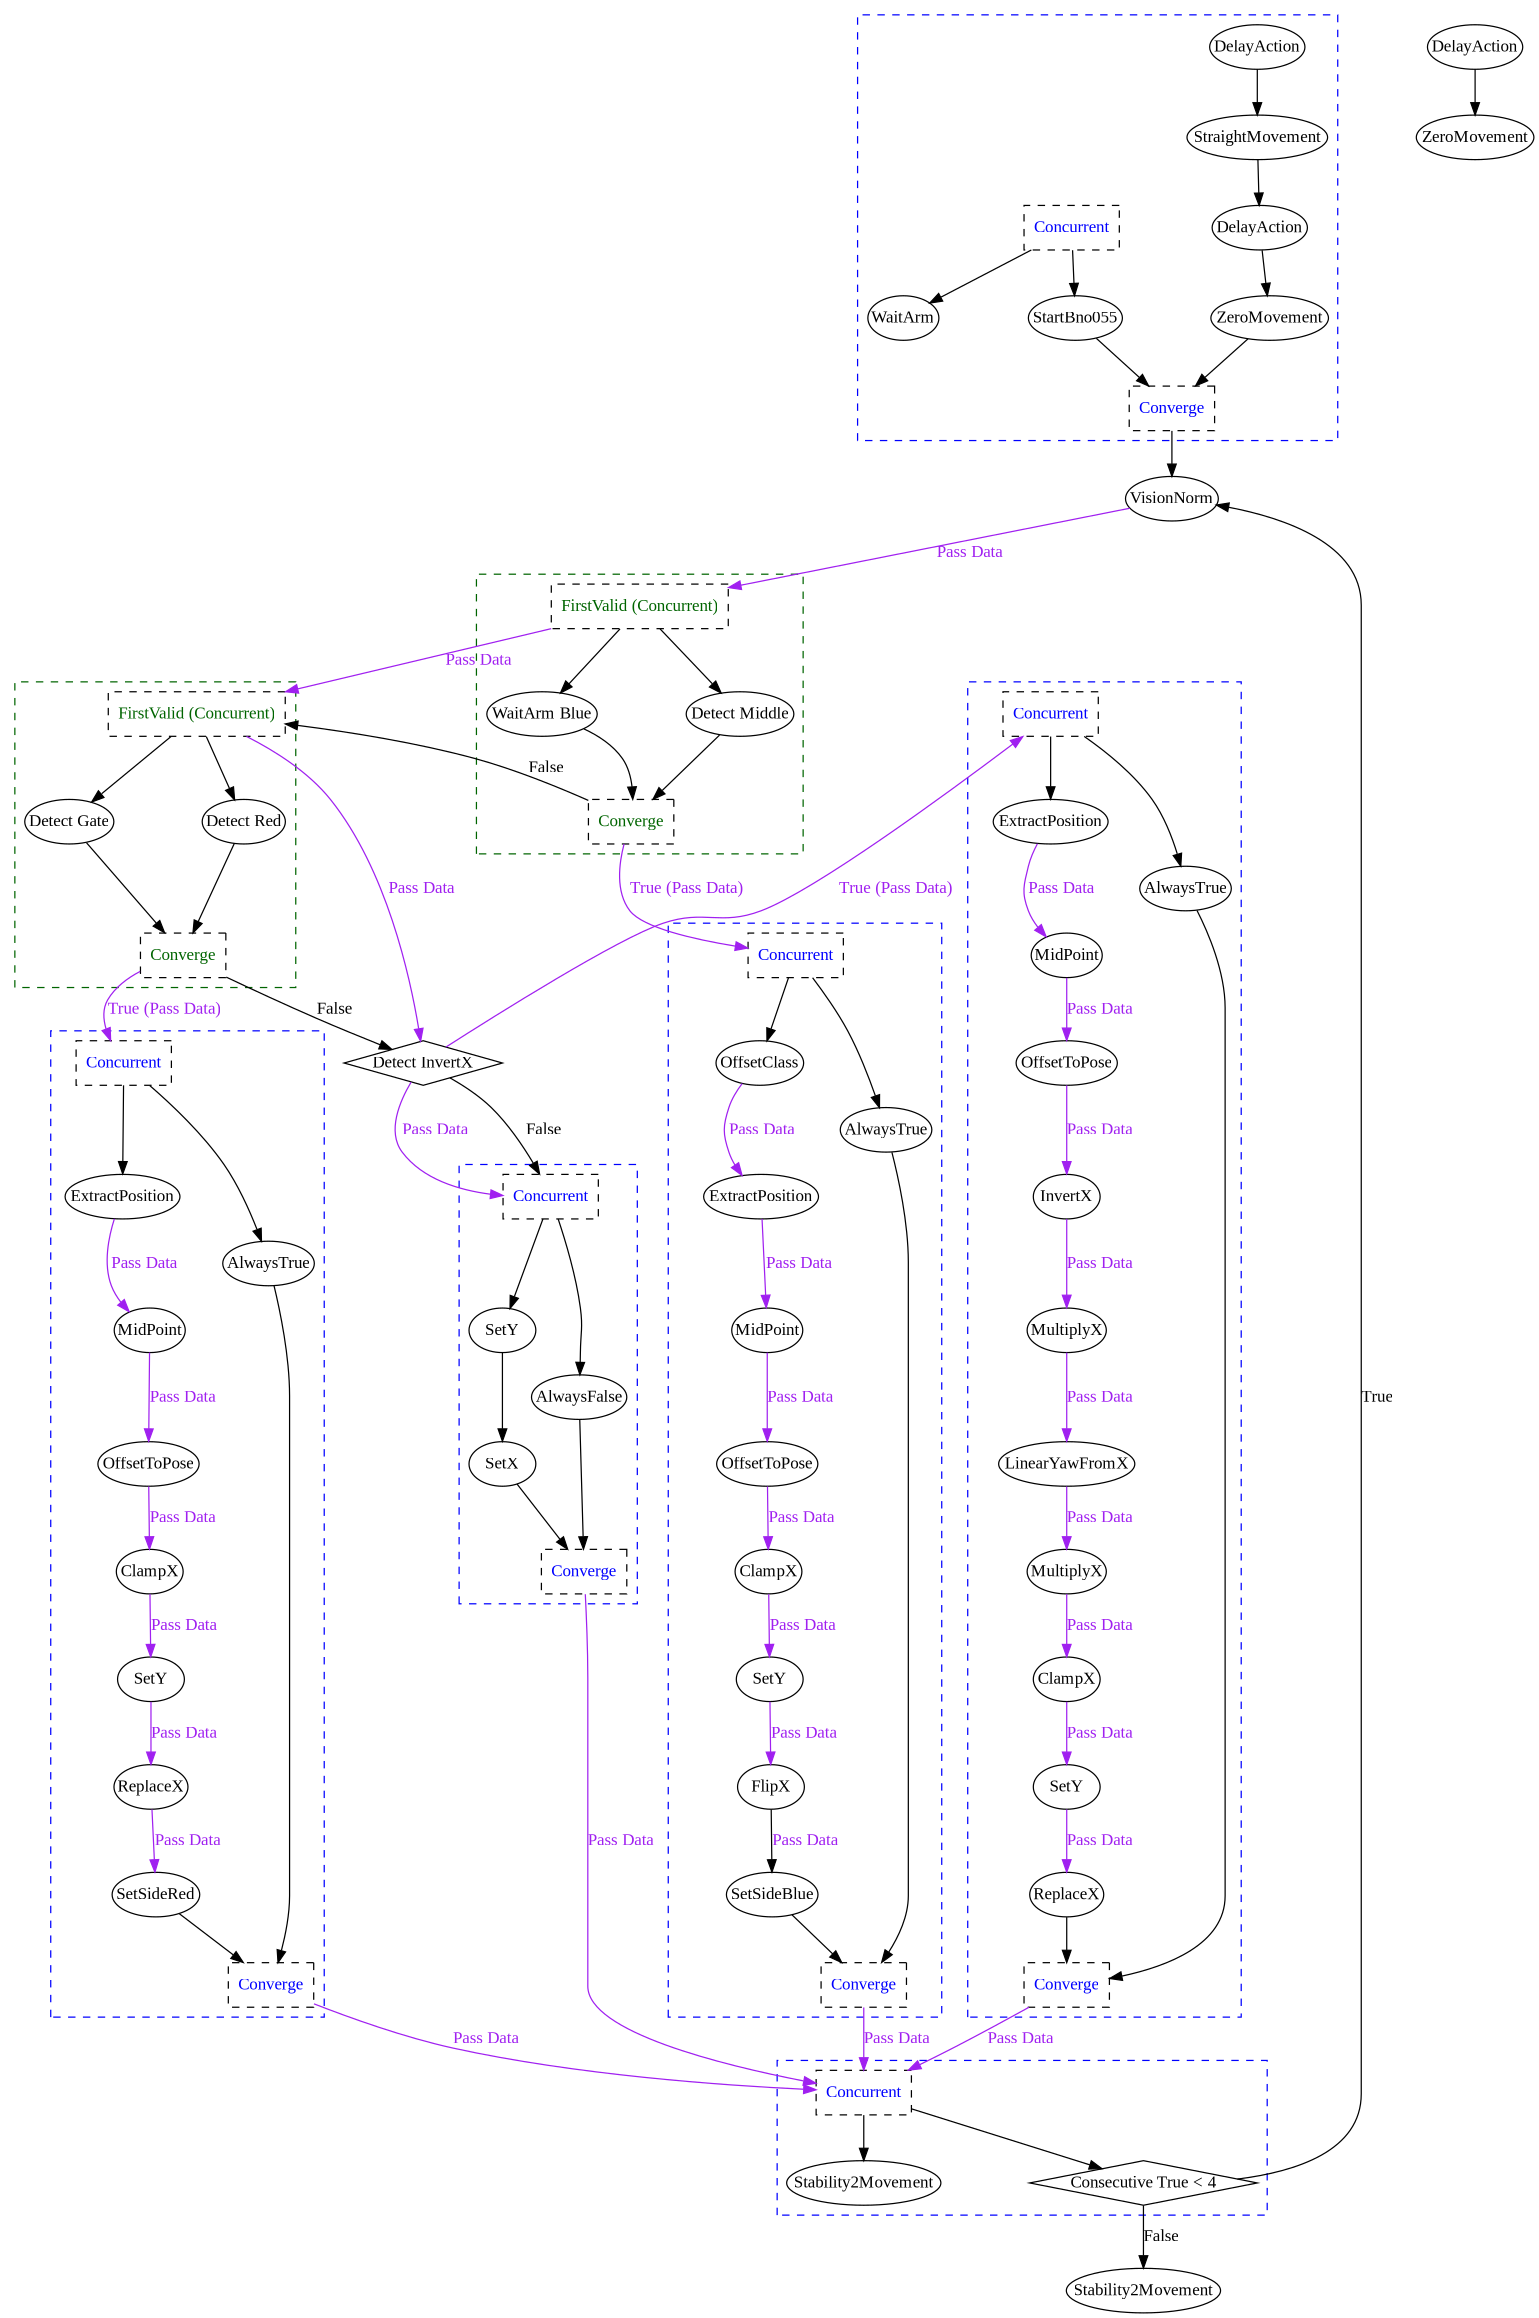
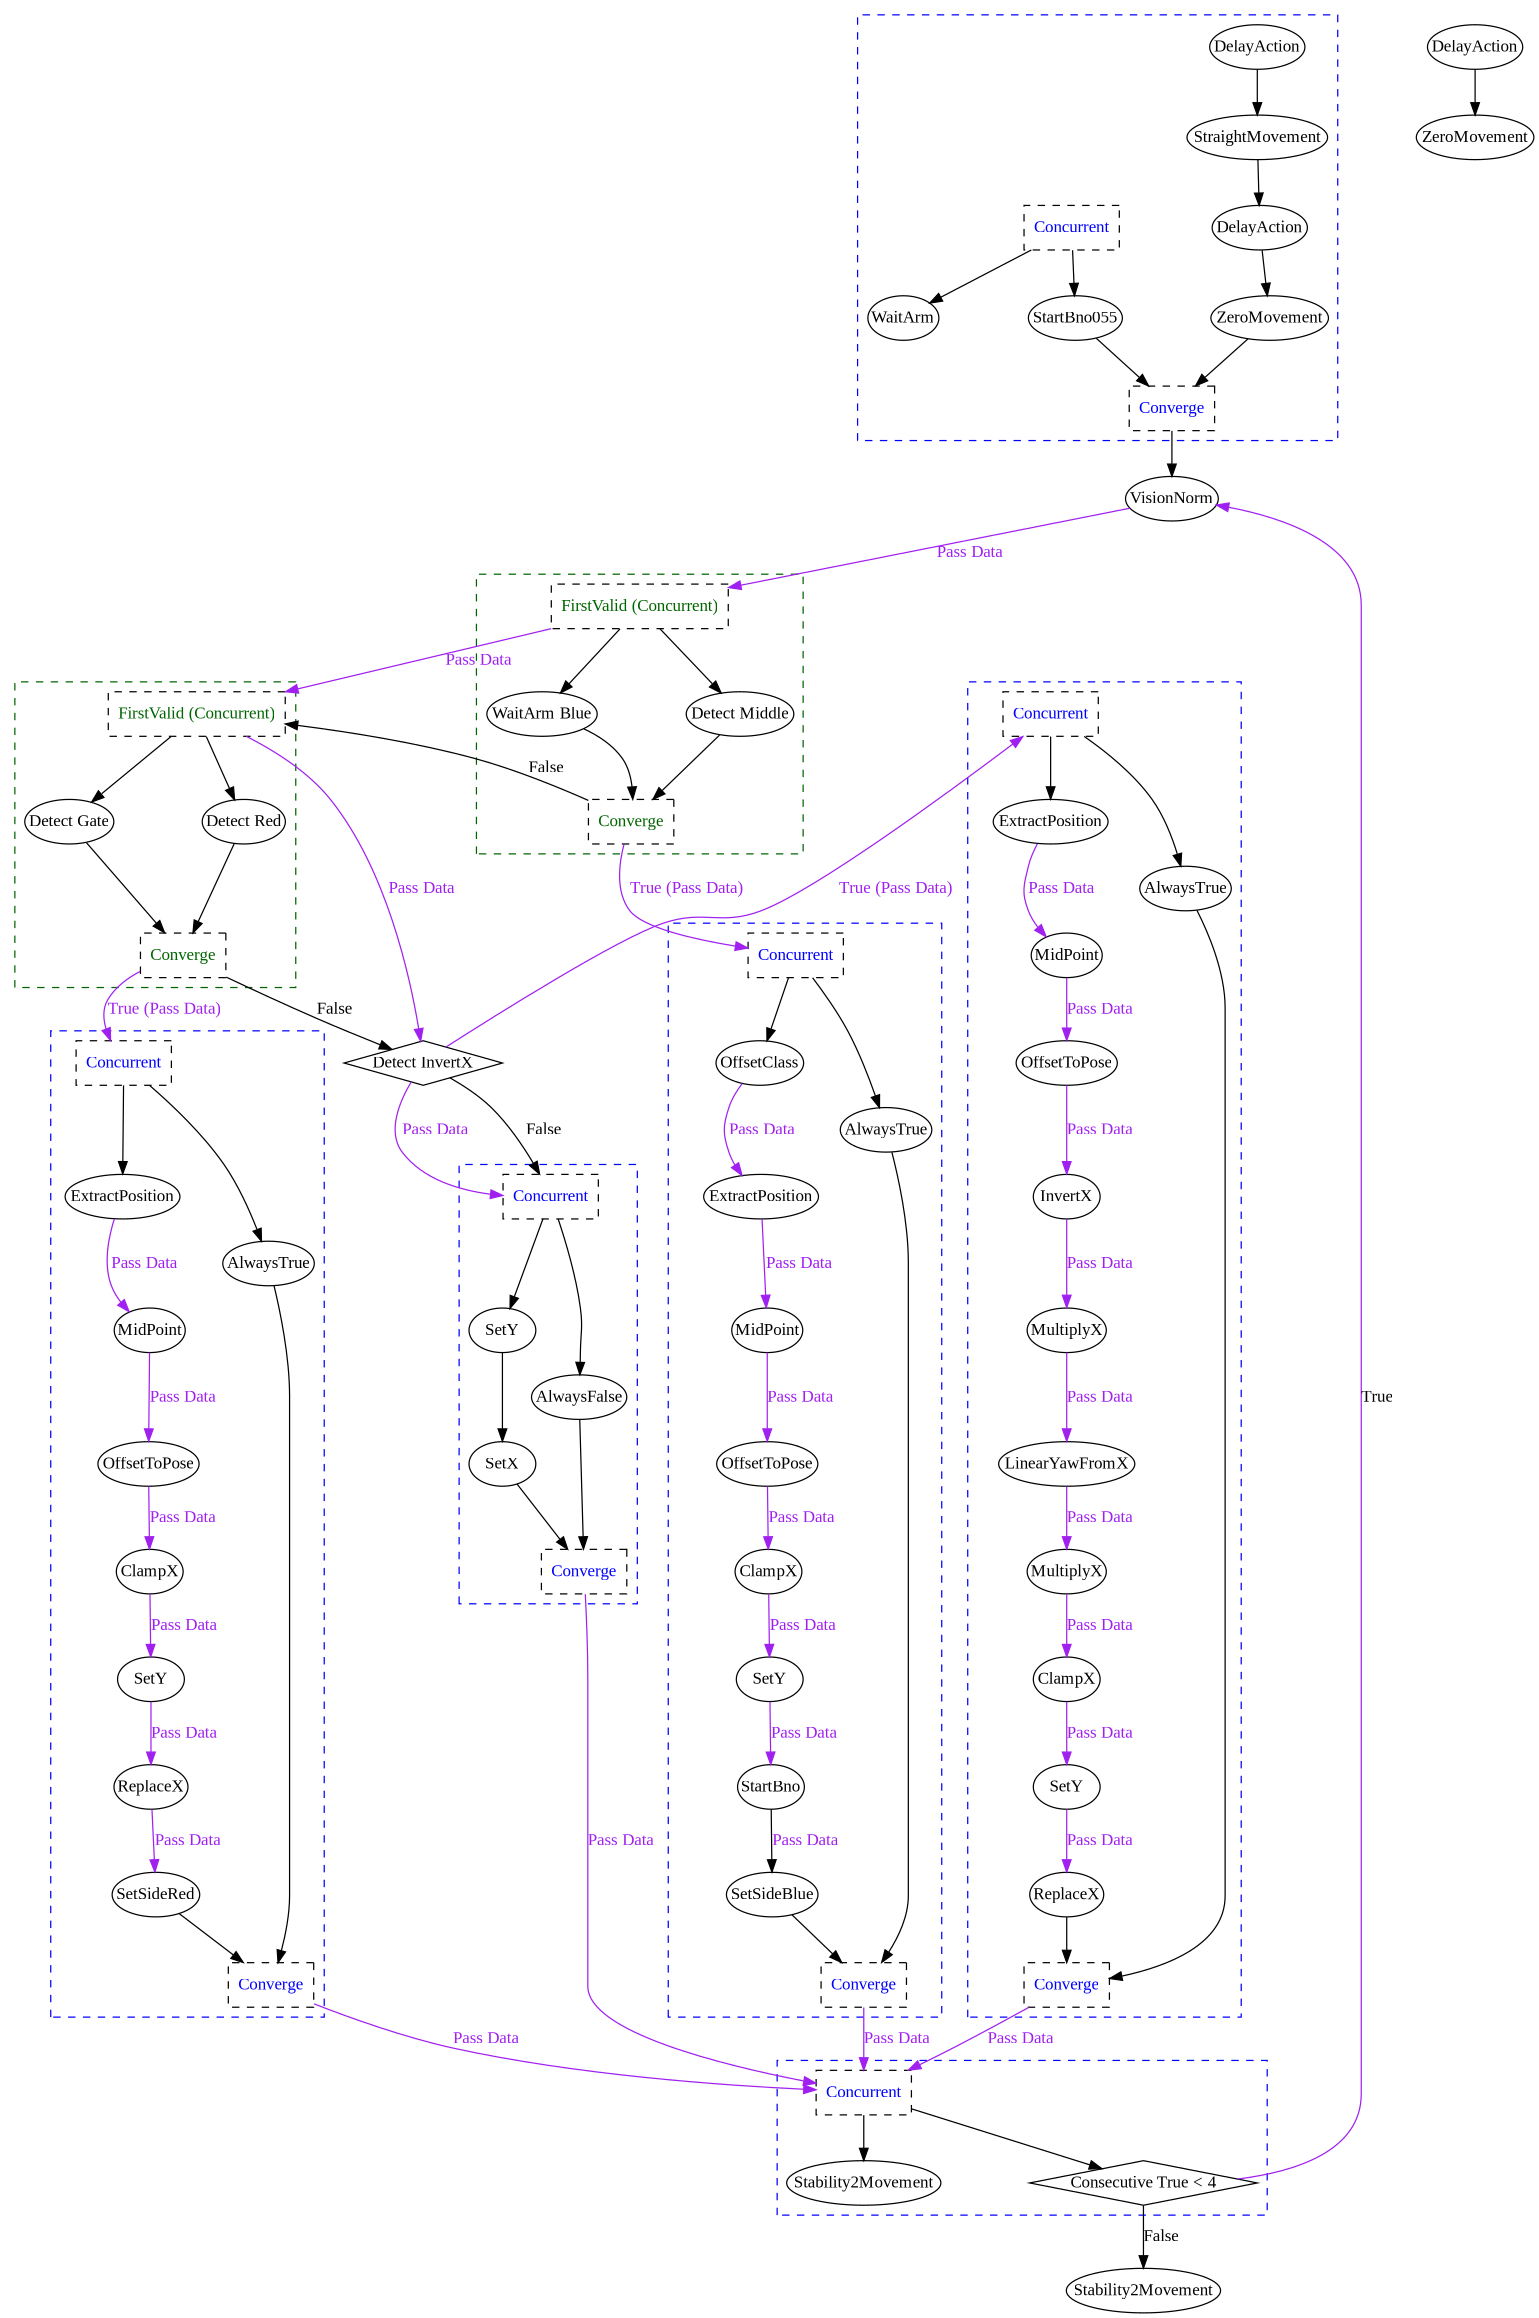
(1361, 1343) -> (1361, 1343)
(771, 1787) -> (771, 1787)
